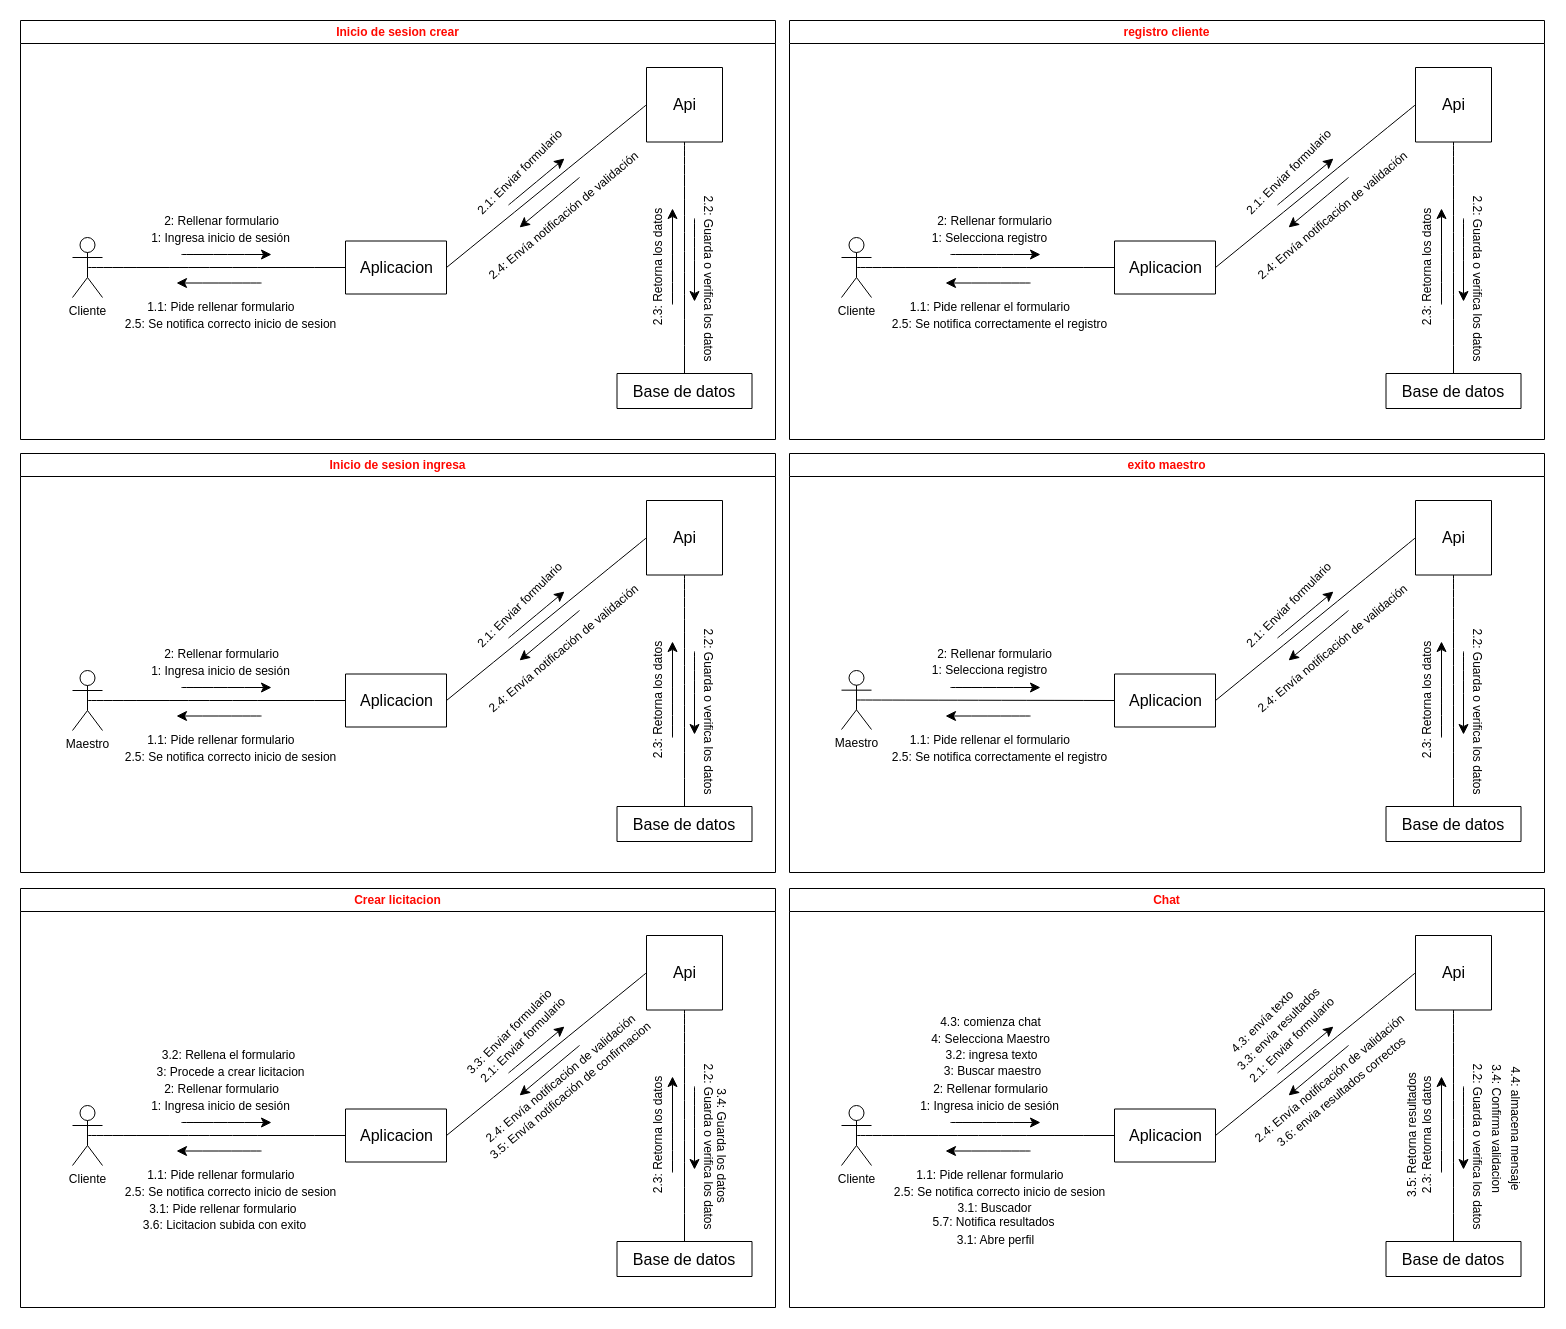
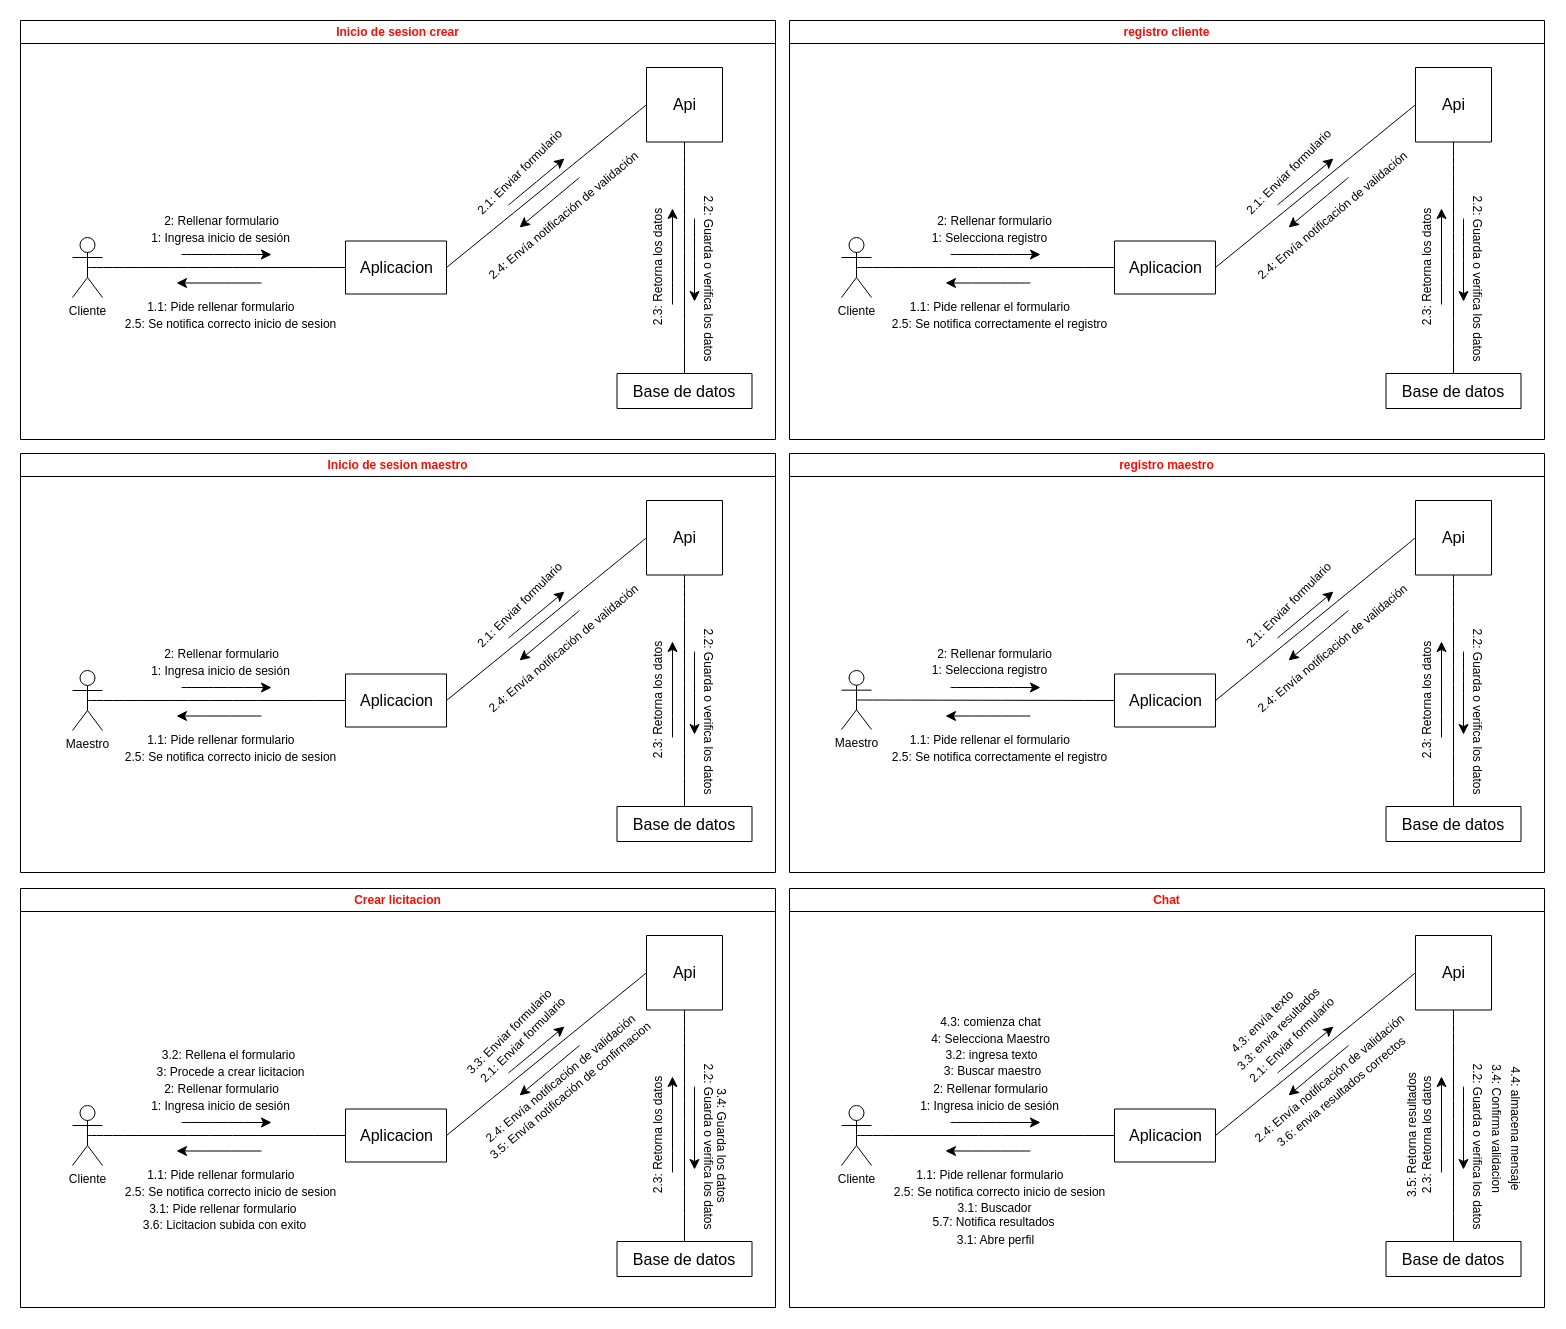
(398, 466) -> (398, 466)
(1167, 466) -> (1167, 466)
